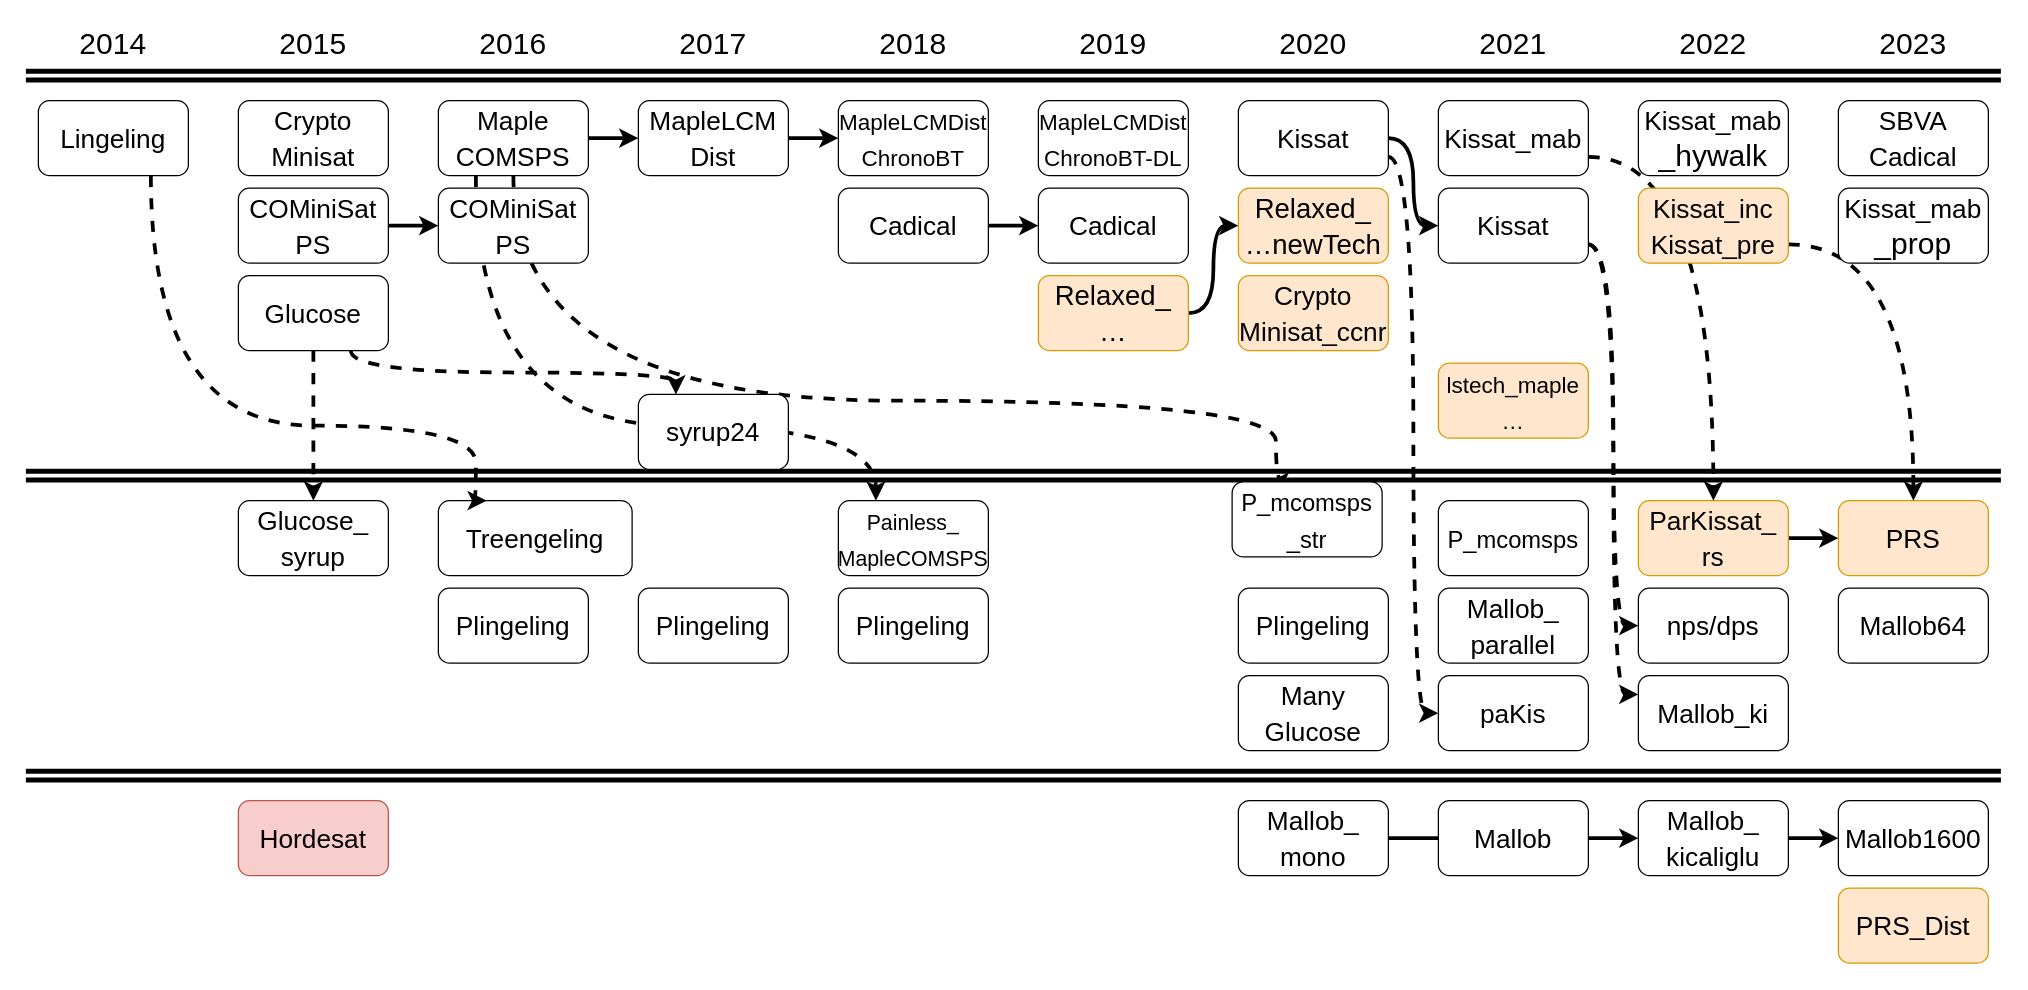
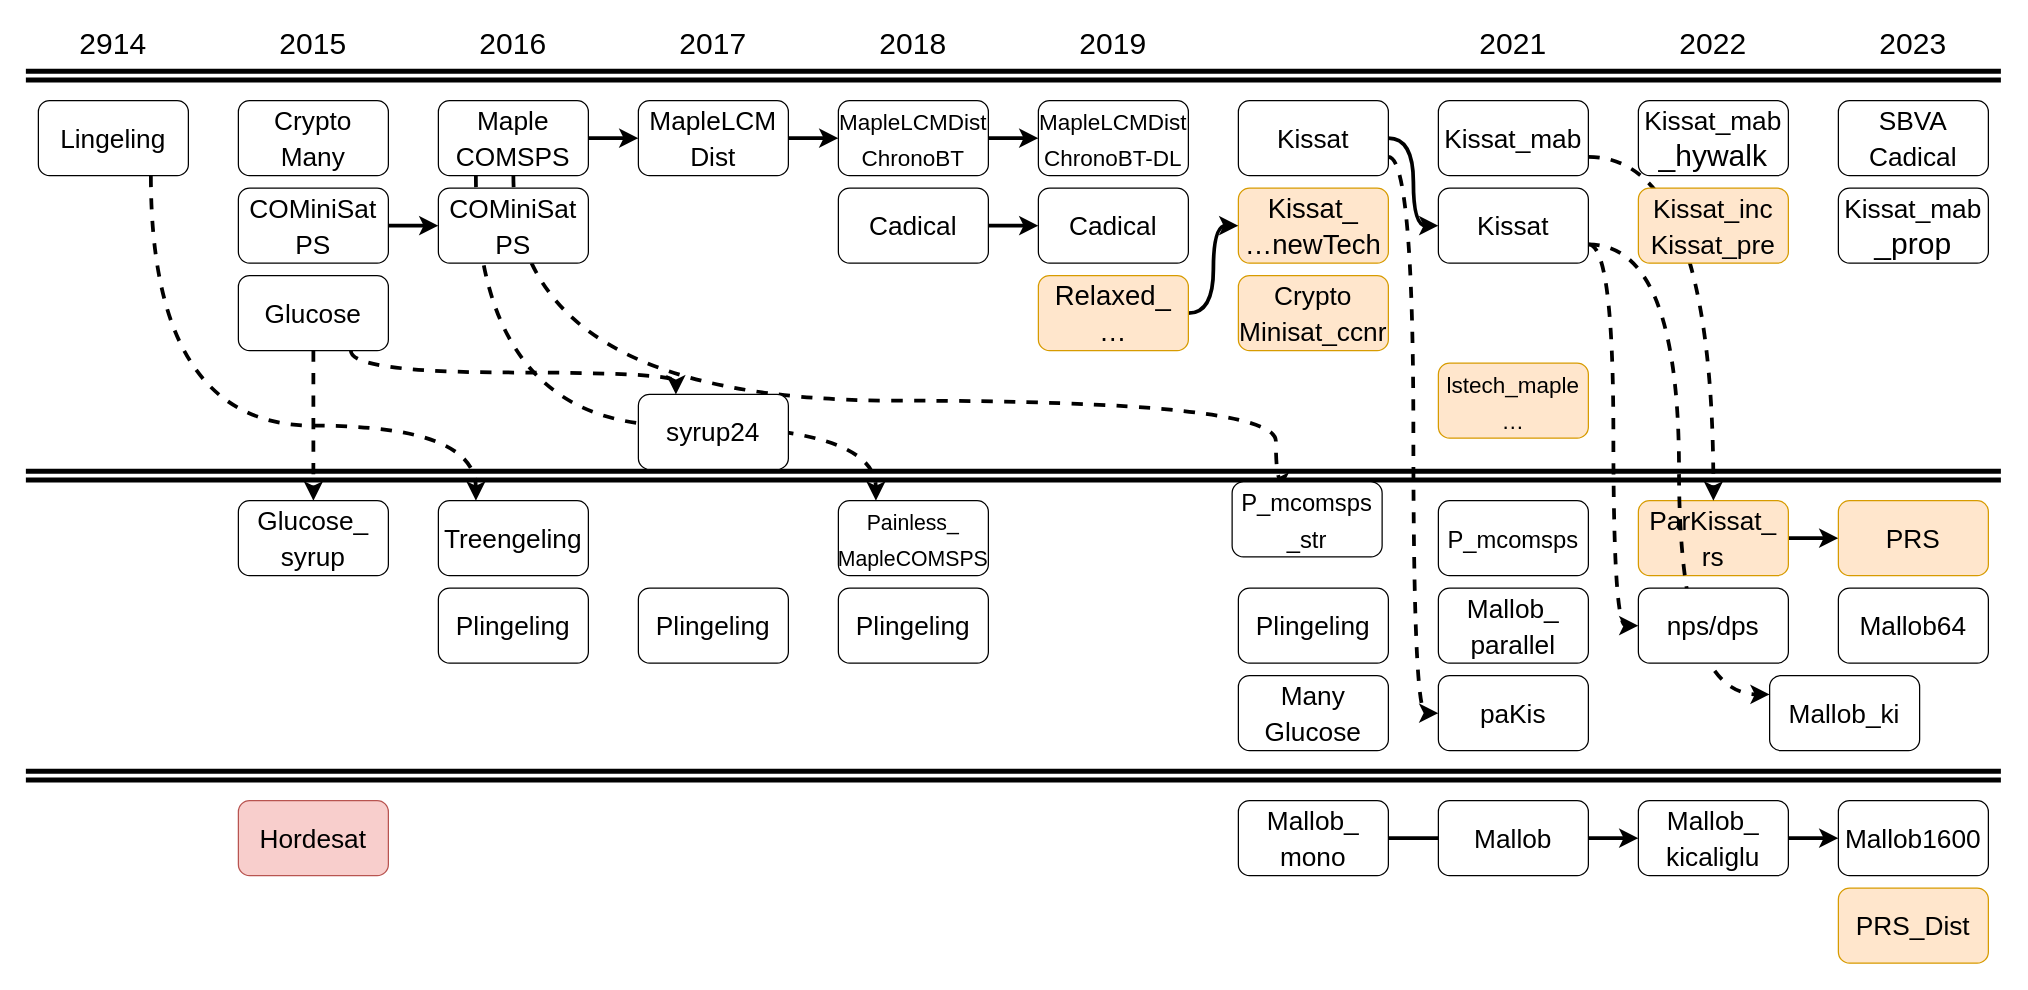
(113, 44) -> (113, 44)
(1313, 44) -> none
(313, 138) -> (313, 138)
none -> (1008, 138)
(1313, 226) -> (1313, 226)
(1854, 269) -> none
(535, 538) -> (513, 538)
(1713, 713) -> (1844, 713)
